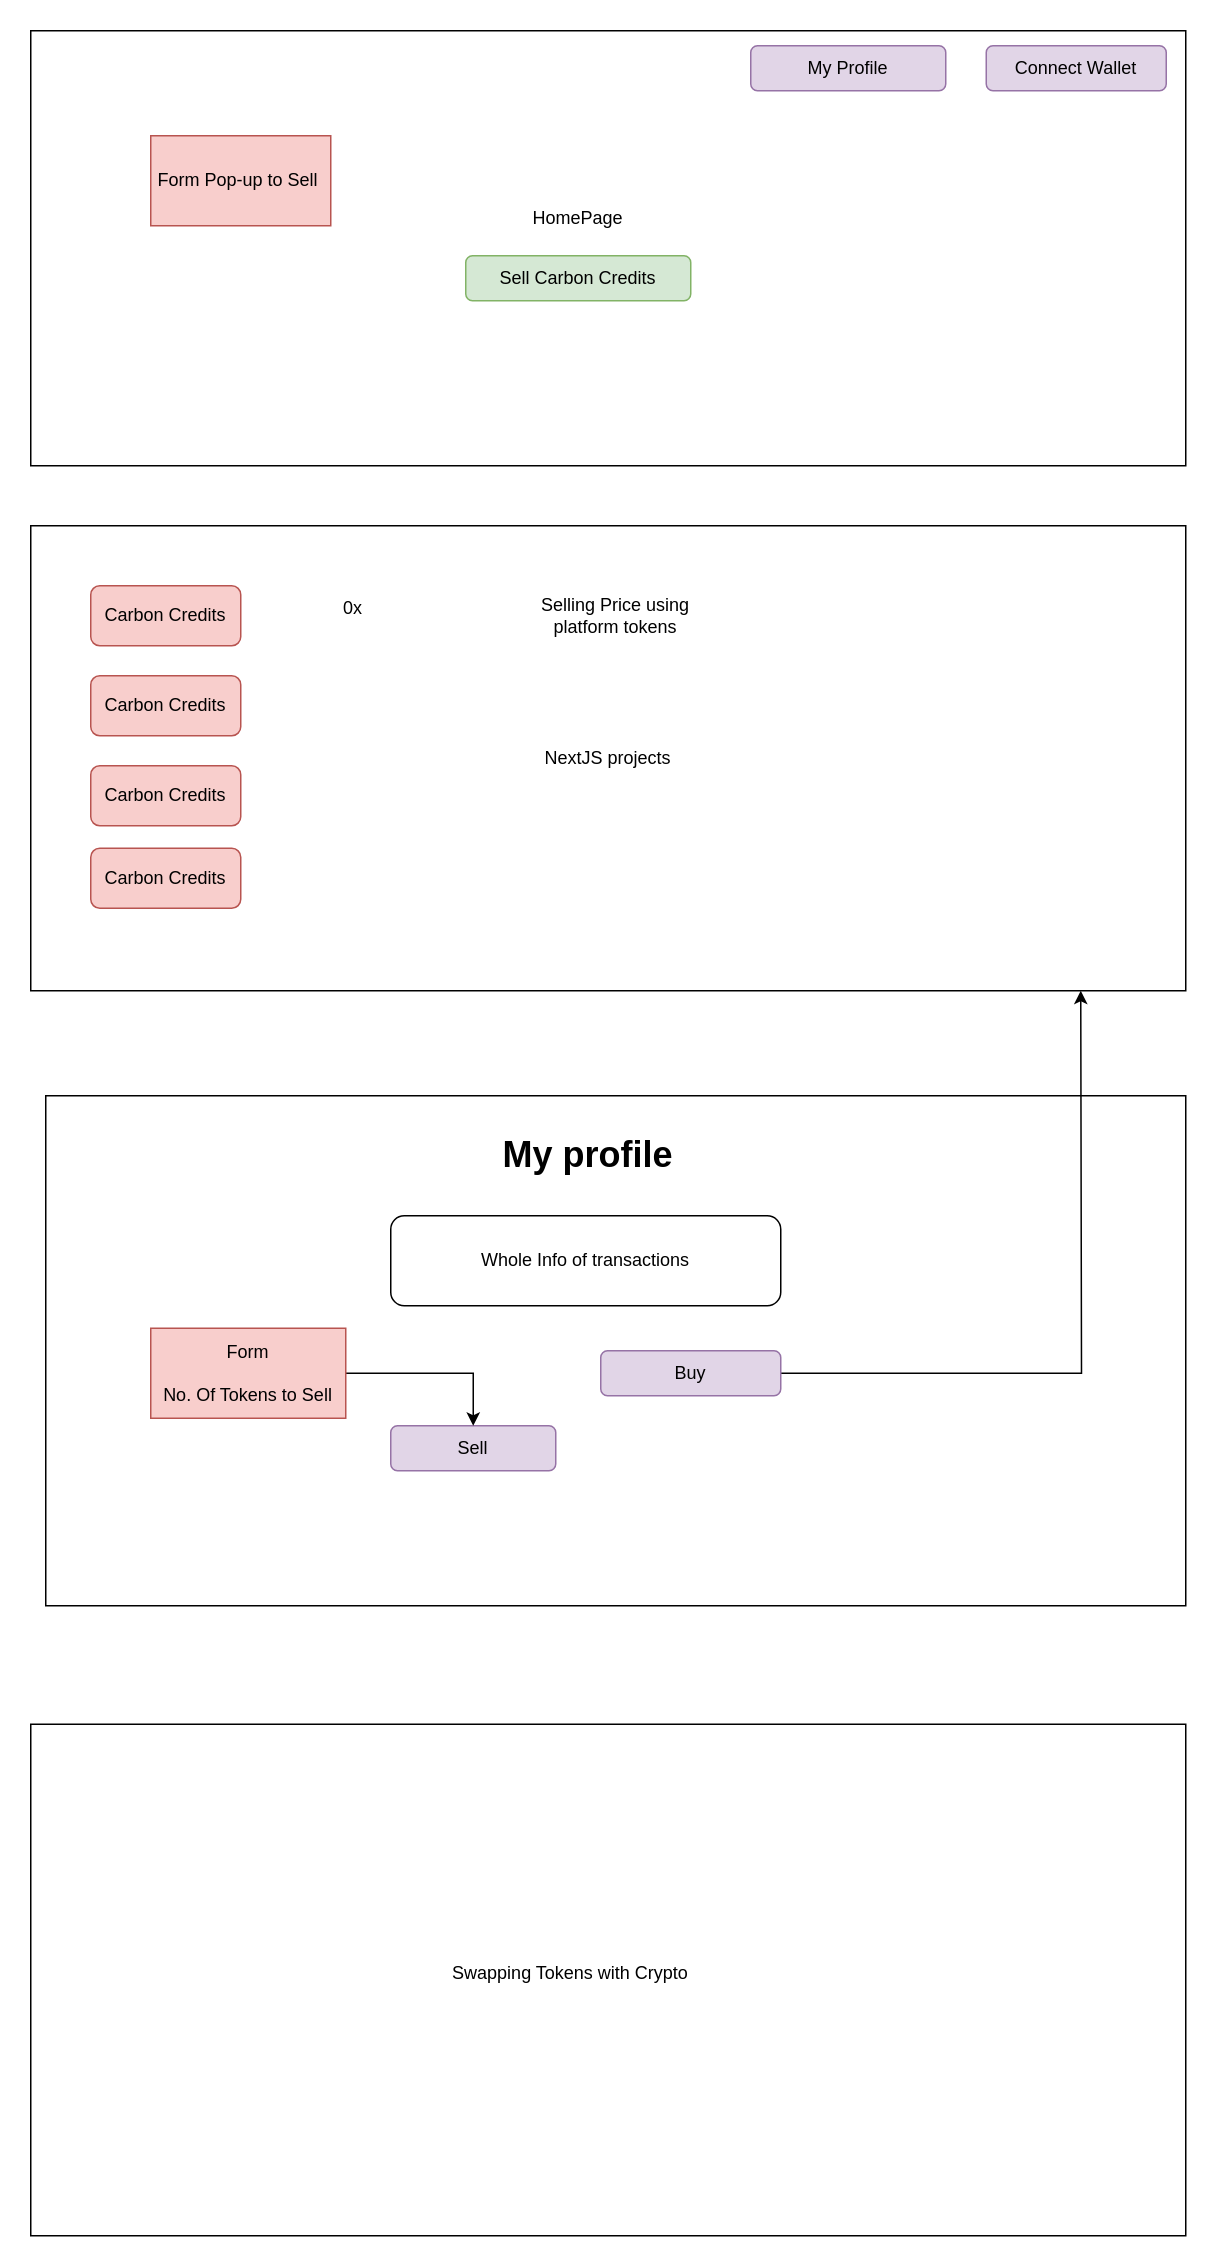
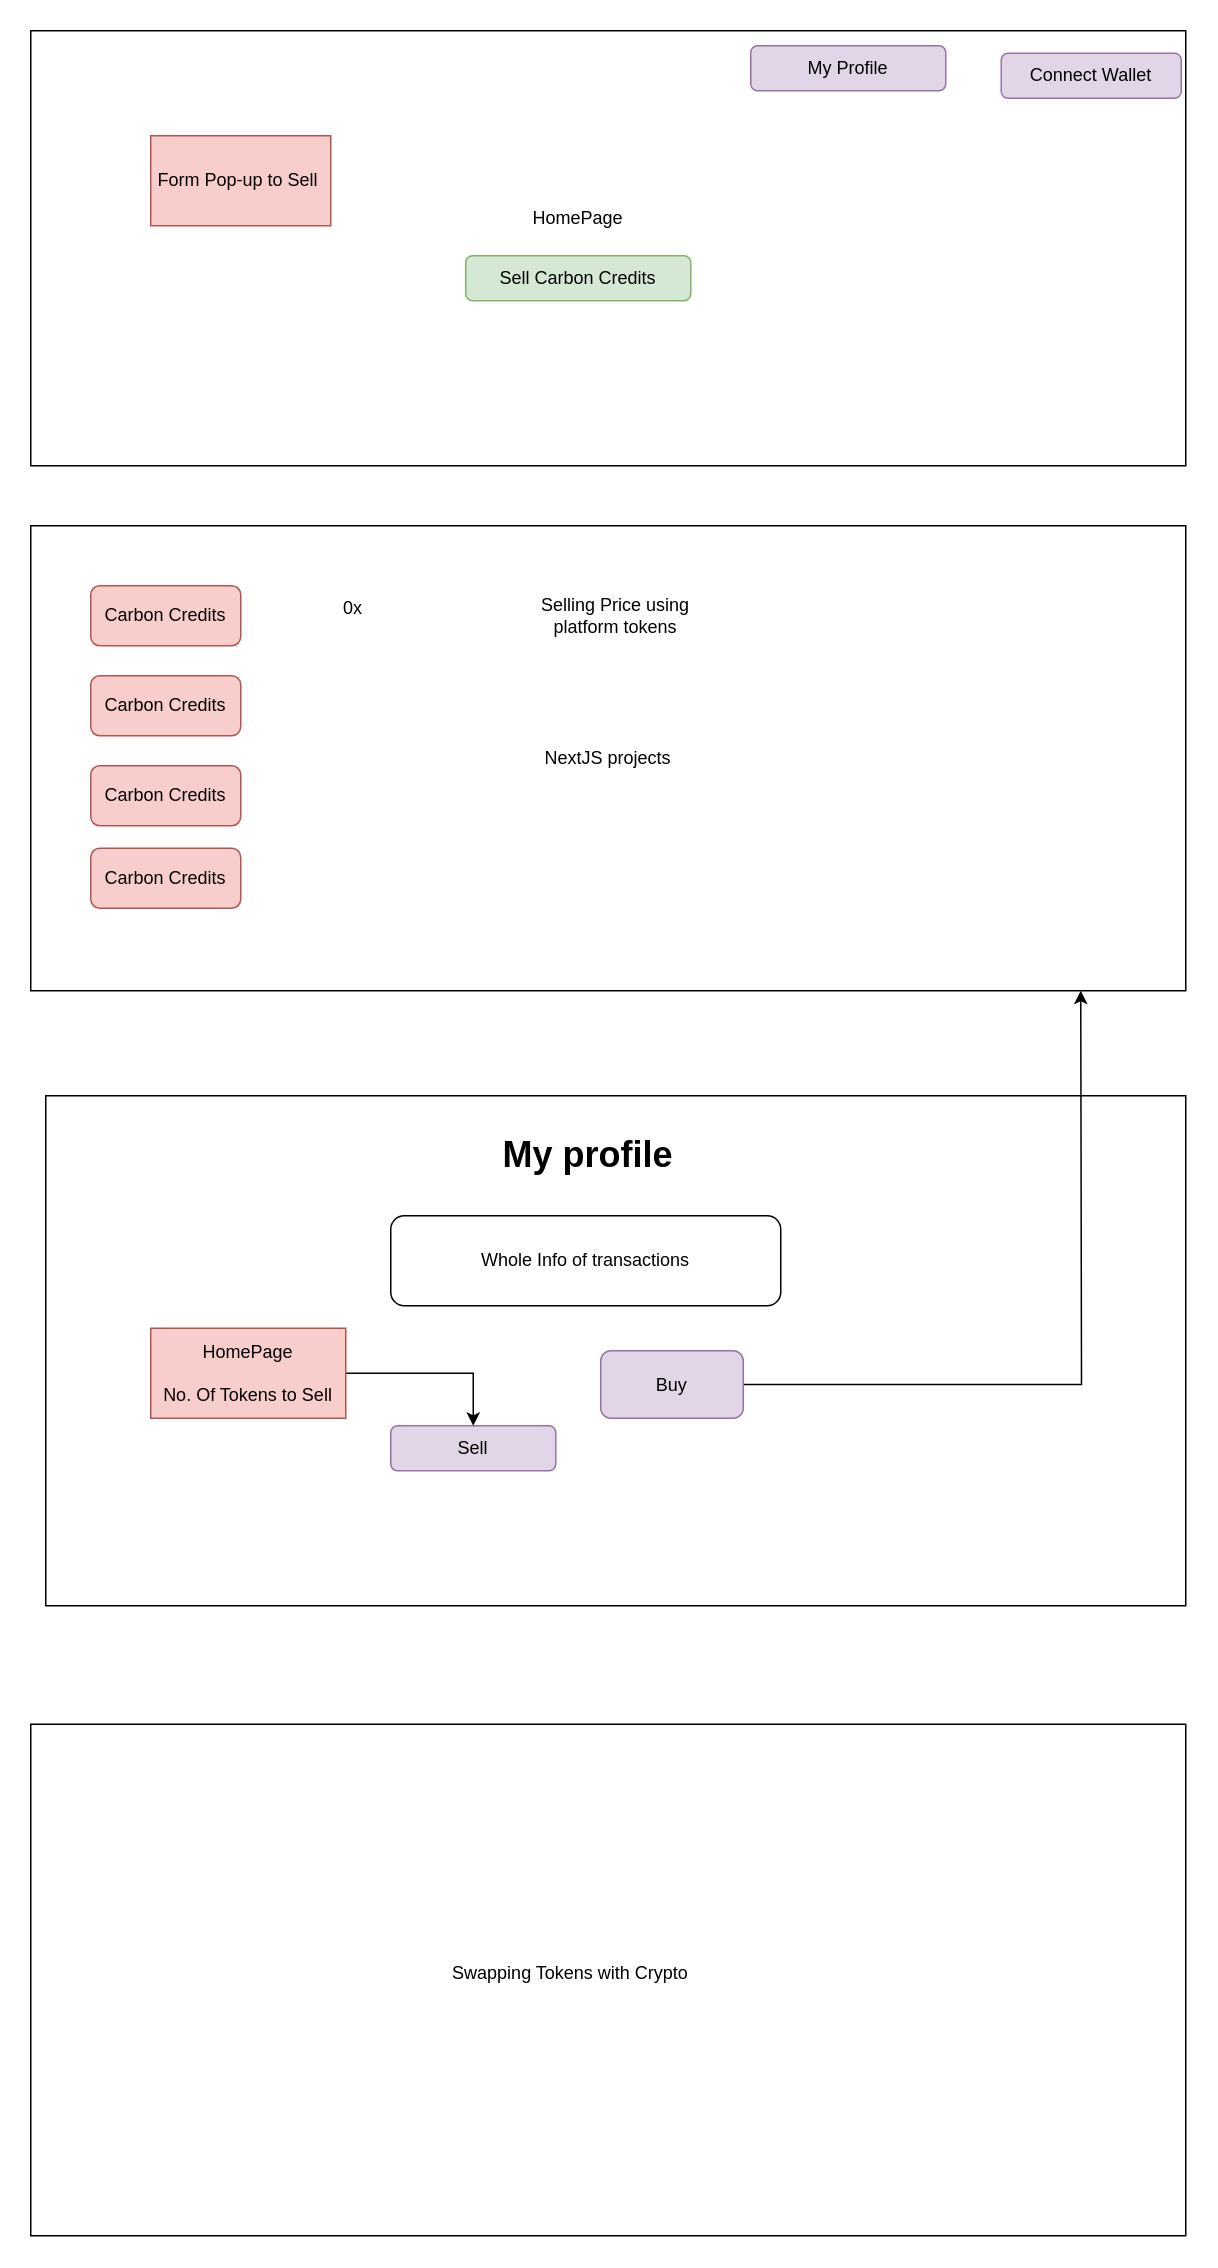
(1076, 68) -> (1091, 76)
(248, 1373) -> (248, 1373)
(691, 1373) -> (672, 1385)
